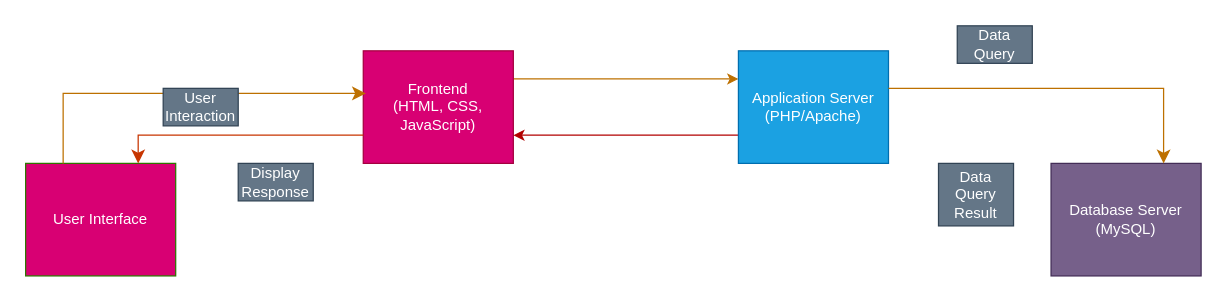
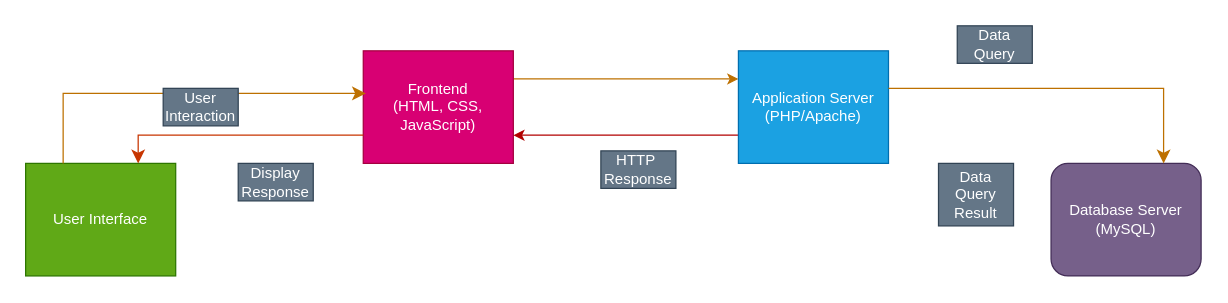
none -> (638, 169)
(101, 219) -> (101, 219)
(1126, 219) -> (1126, 219)
